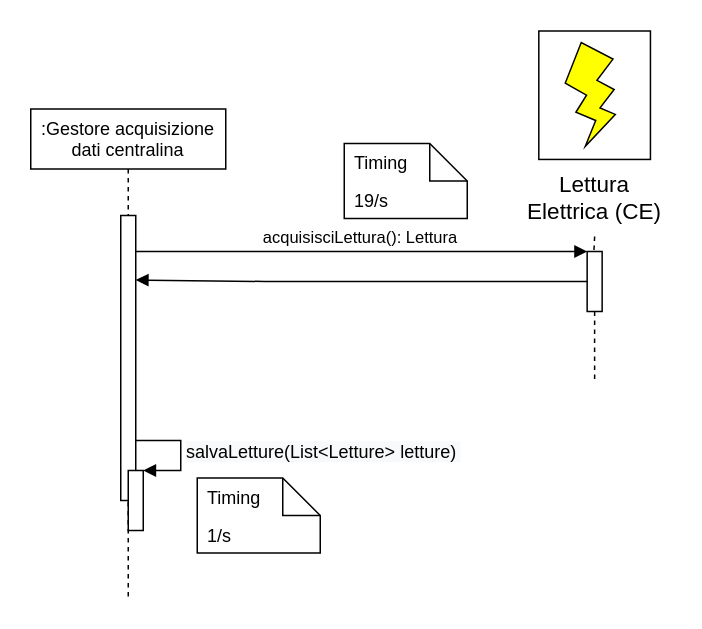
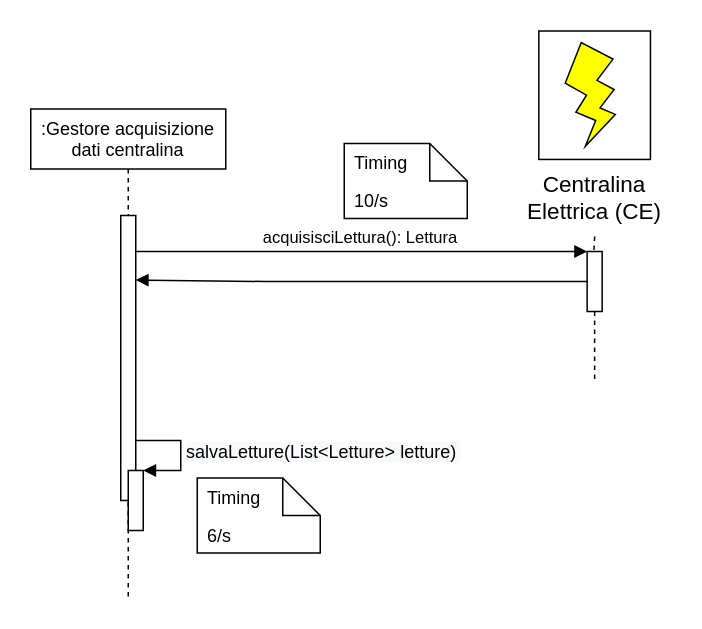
(595, 197) -> (595, 197)
(375, 202) -> (375, 202)
(223, 537) -> (223, 537)
